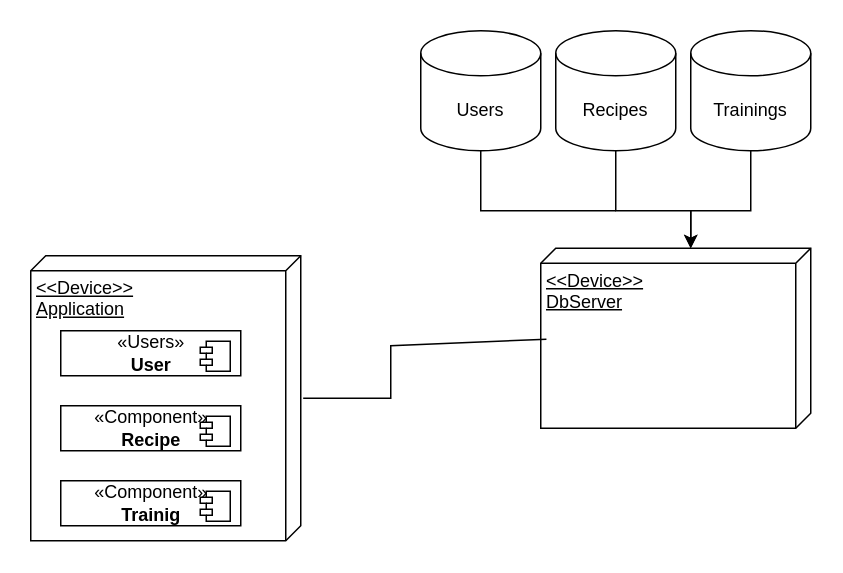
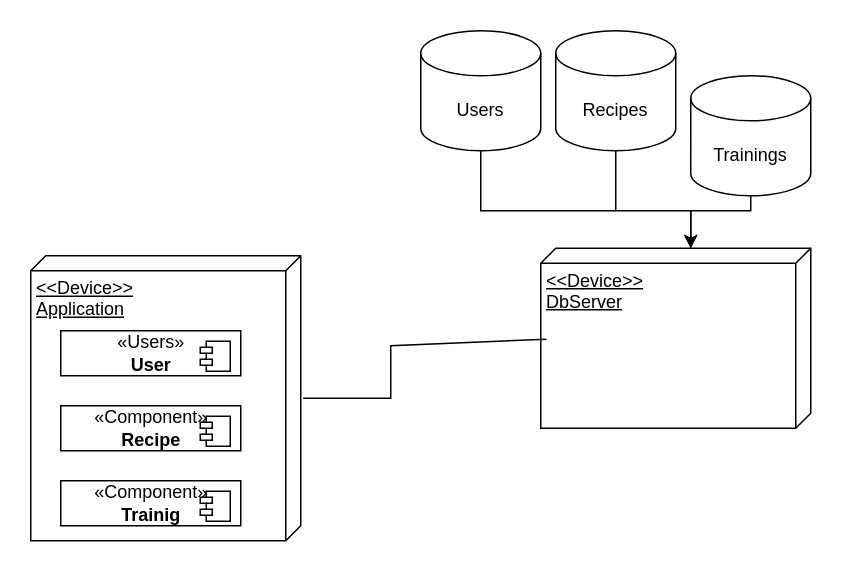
(751, 91) -> (751, 136)
